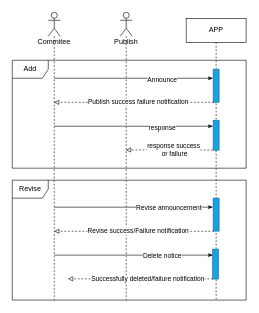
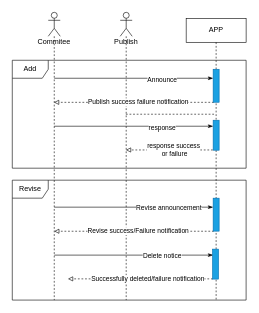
none -> (171, 114)
